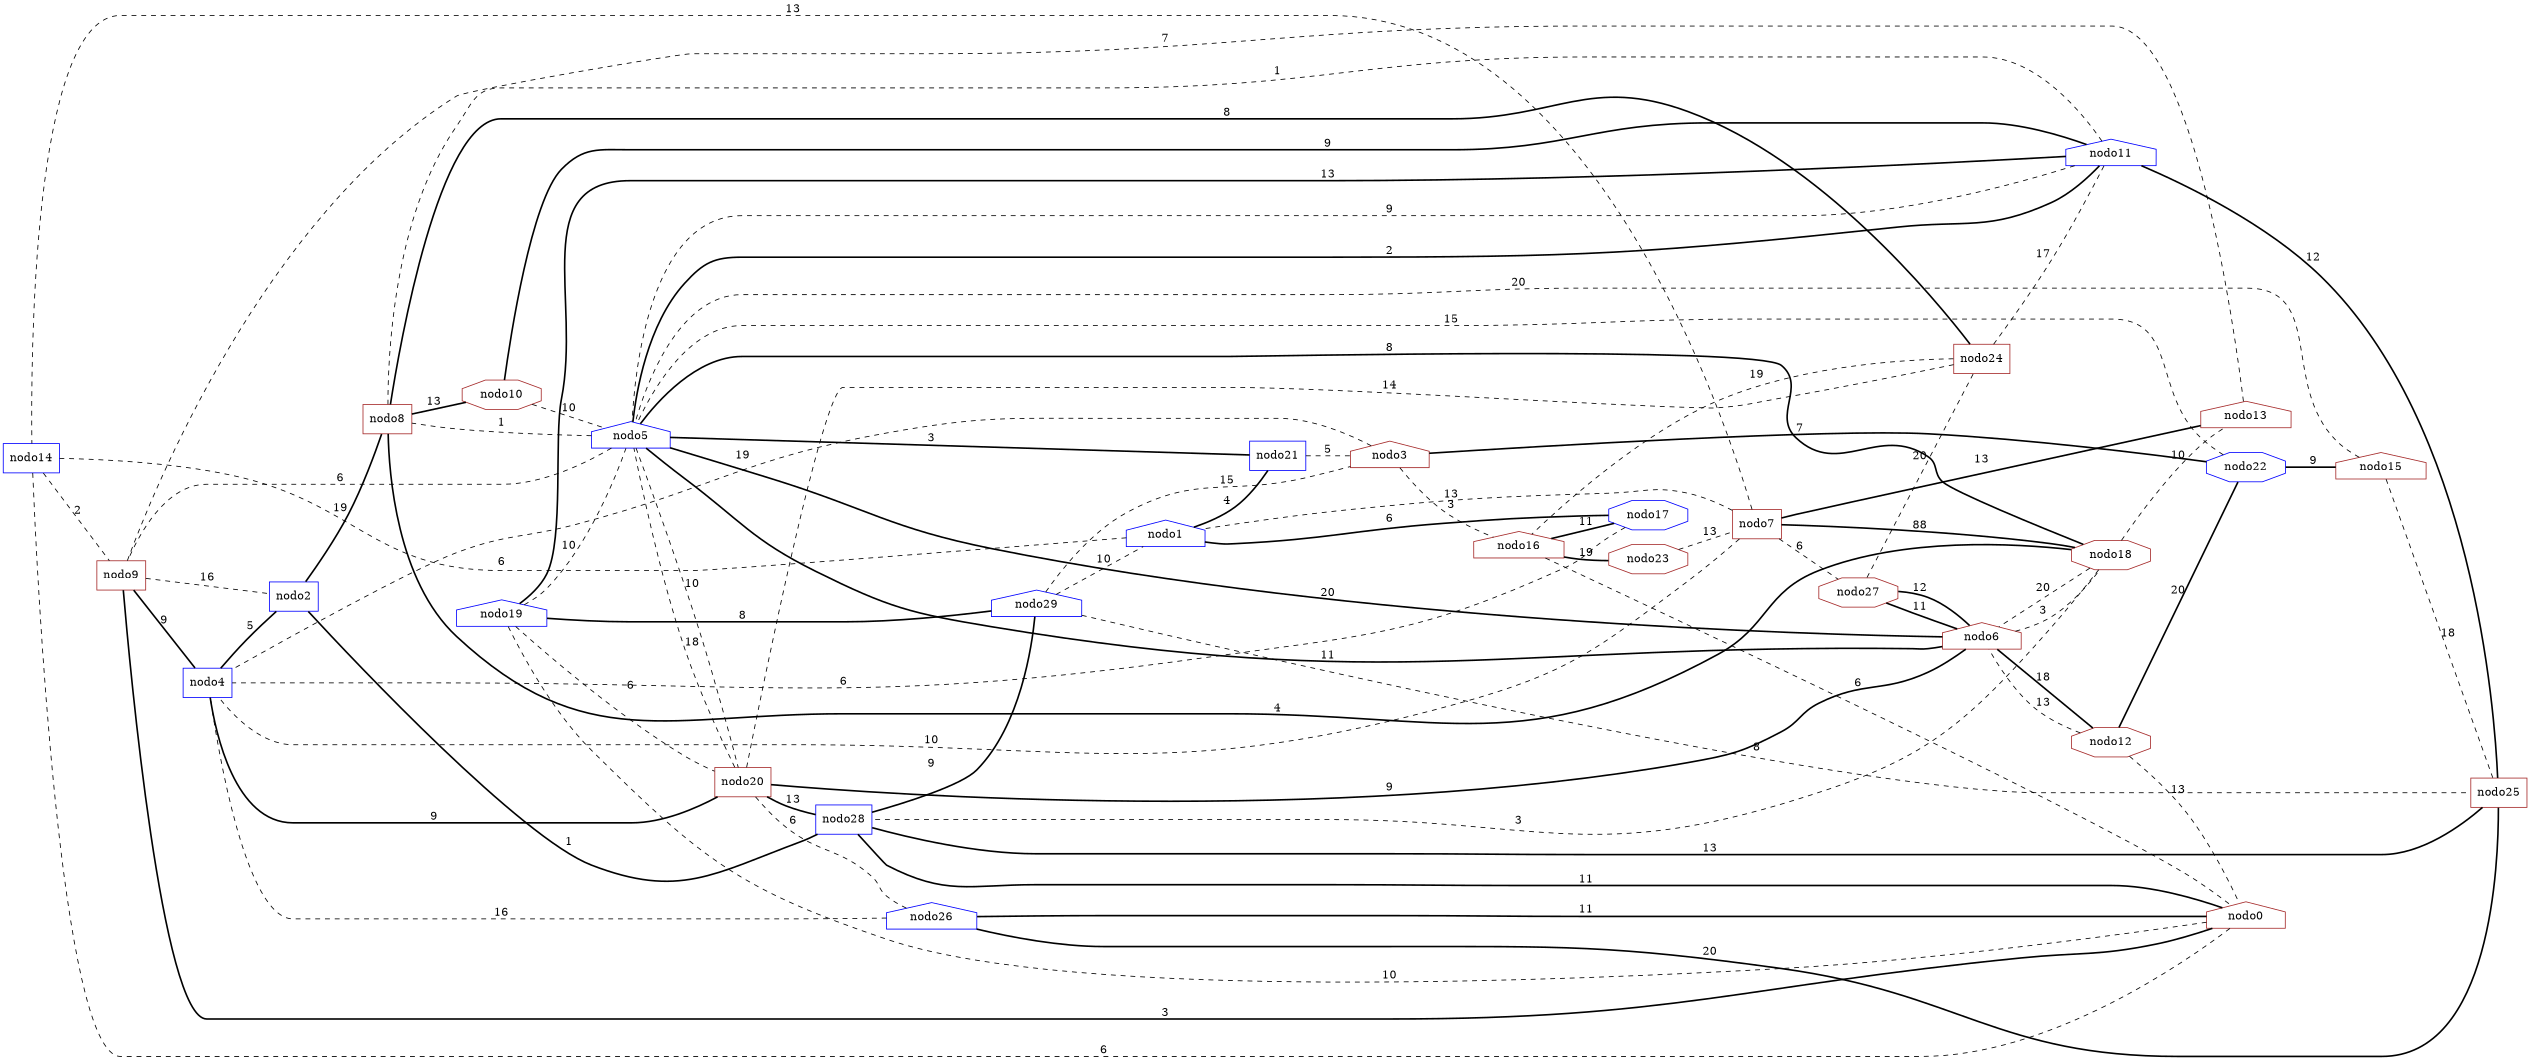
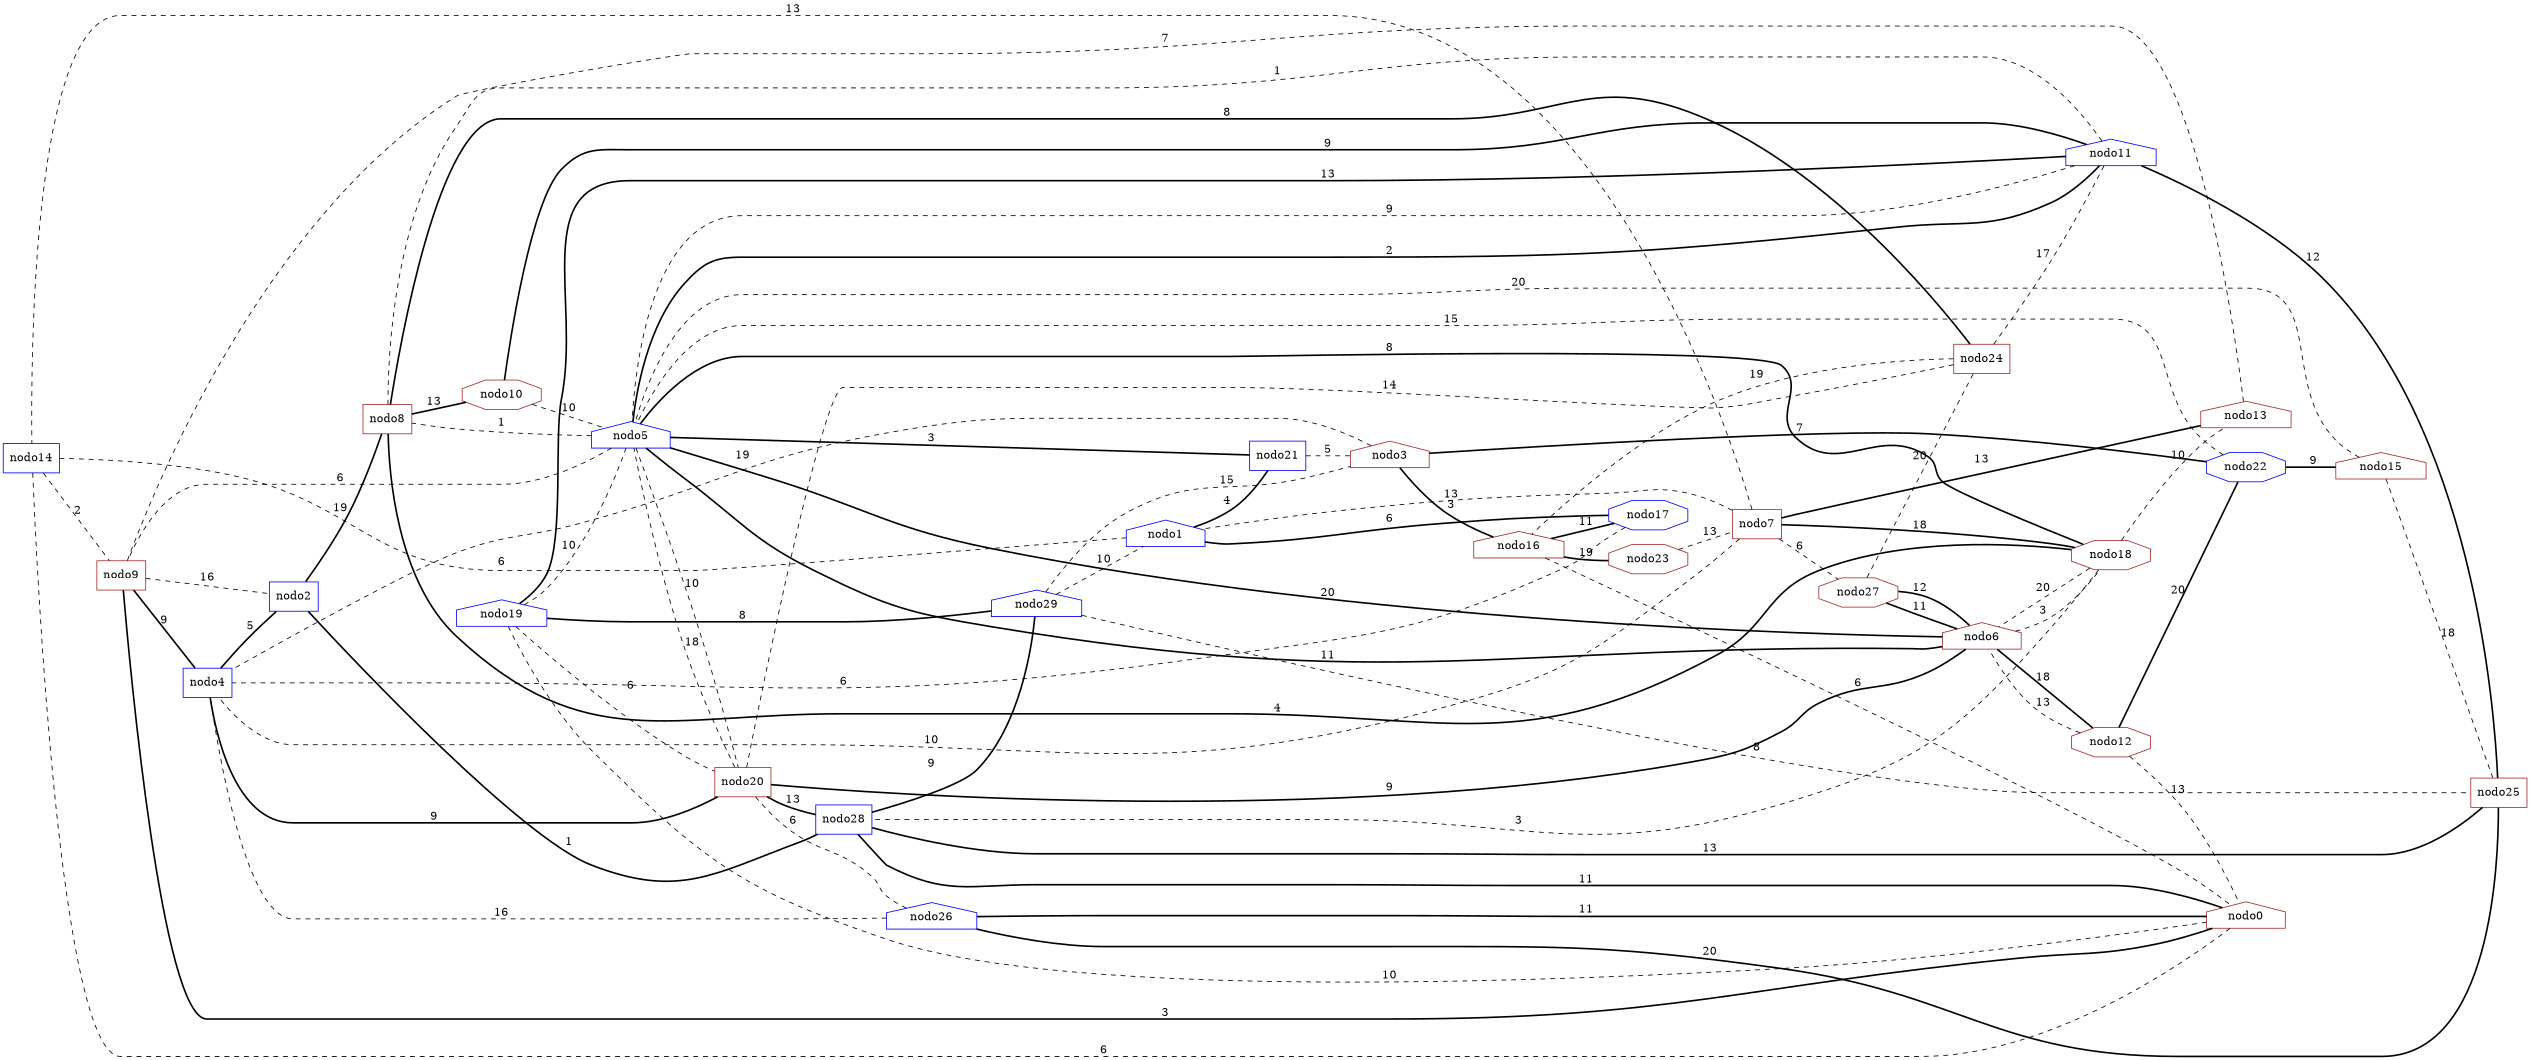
(1442, 509) -> (1442, 509)
(1920, 525) -> (1920, 525)
